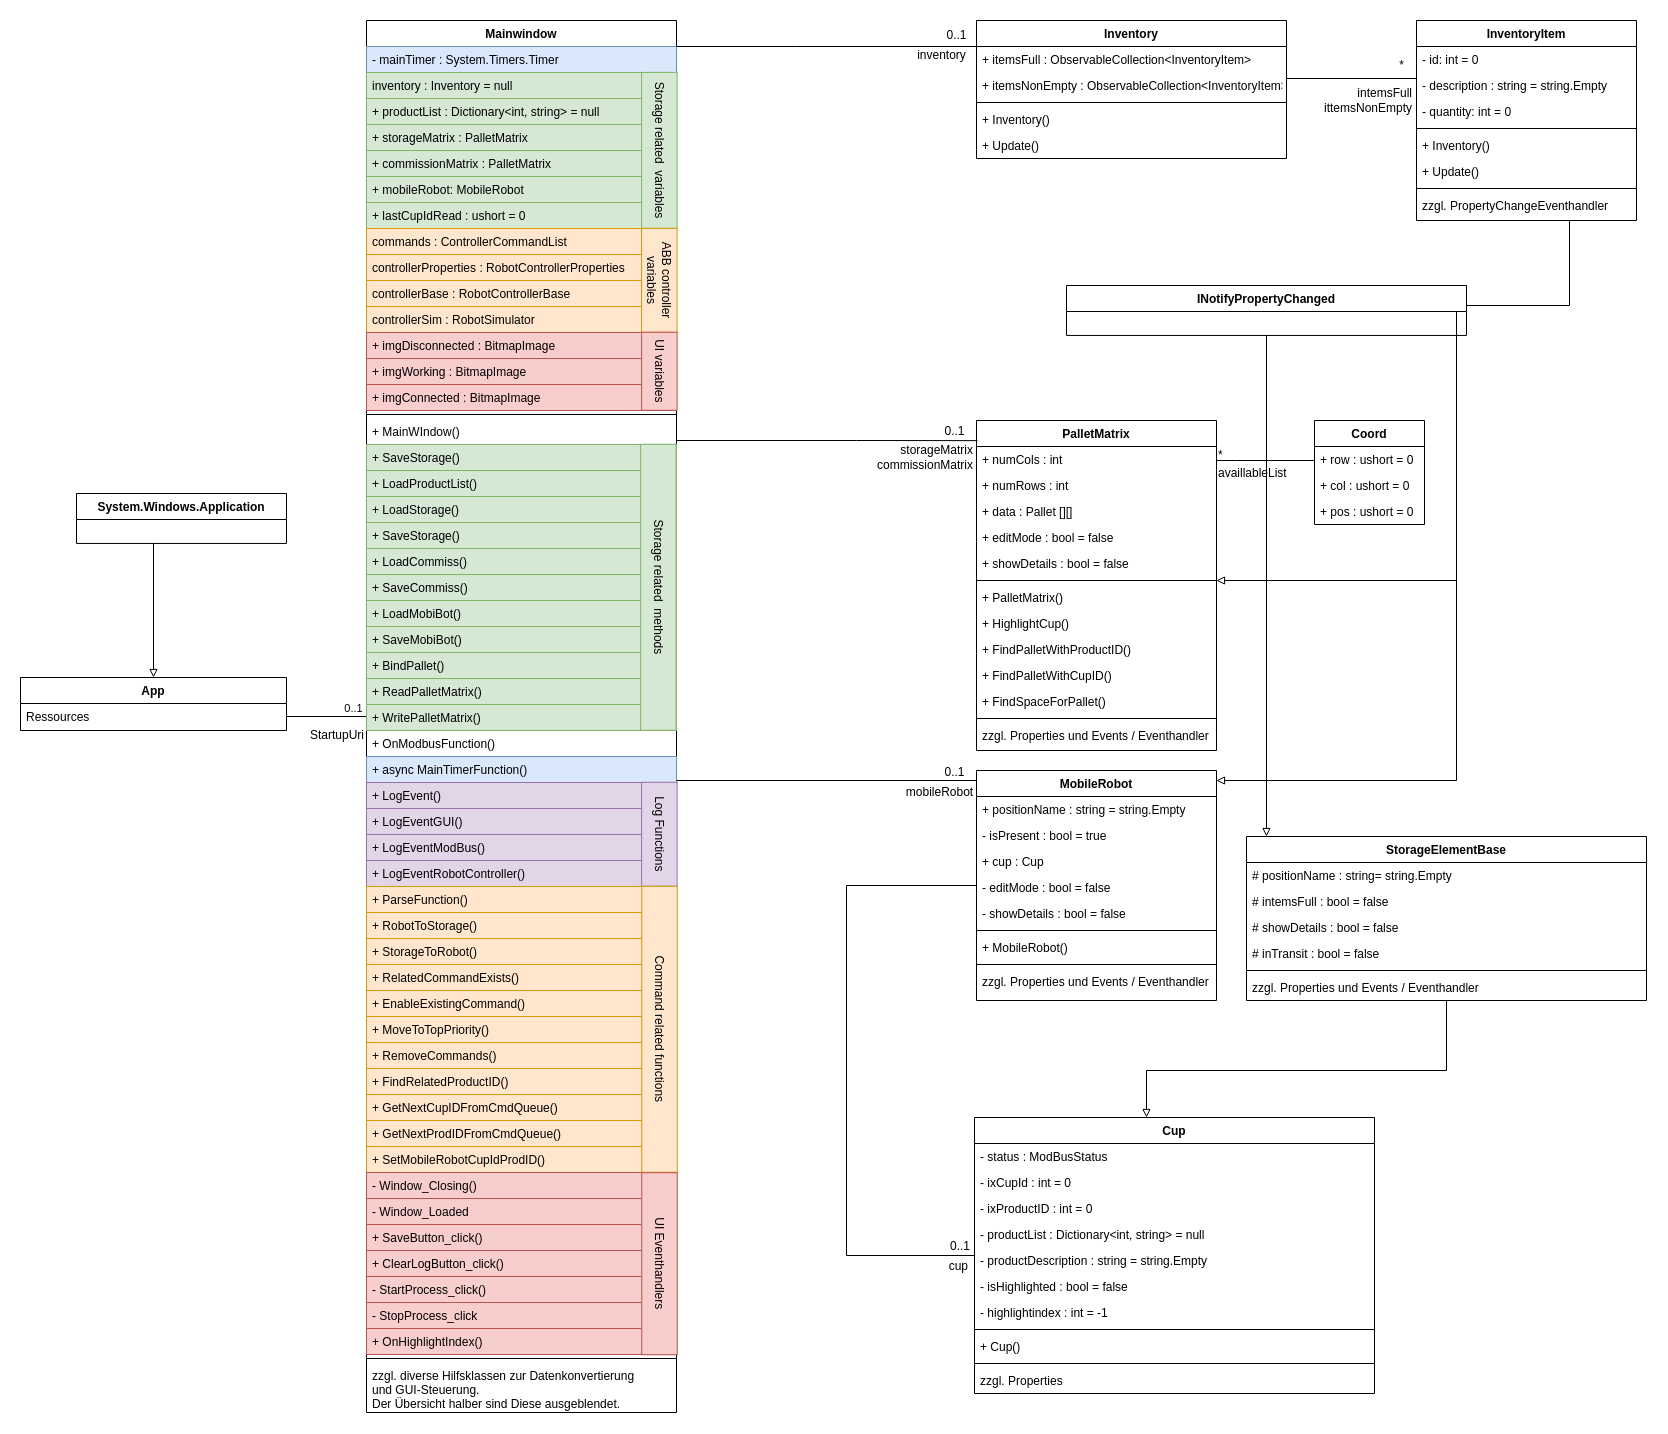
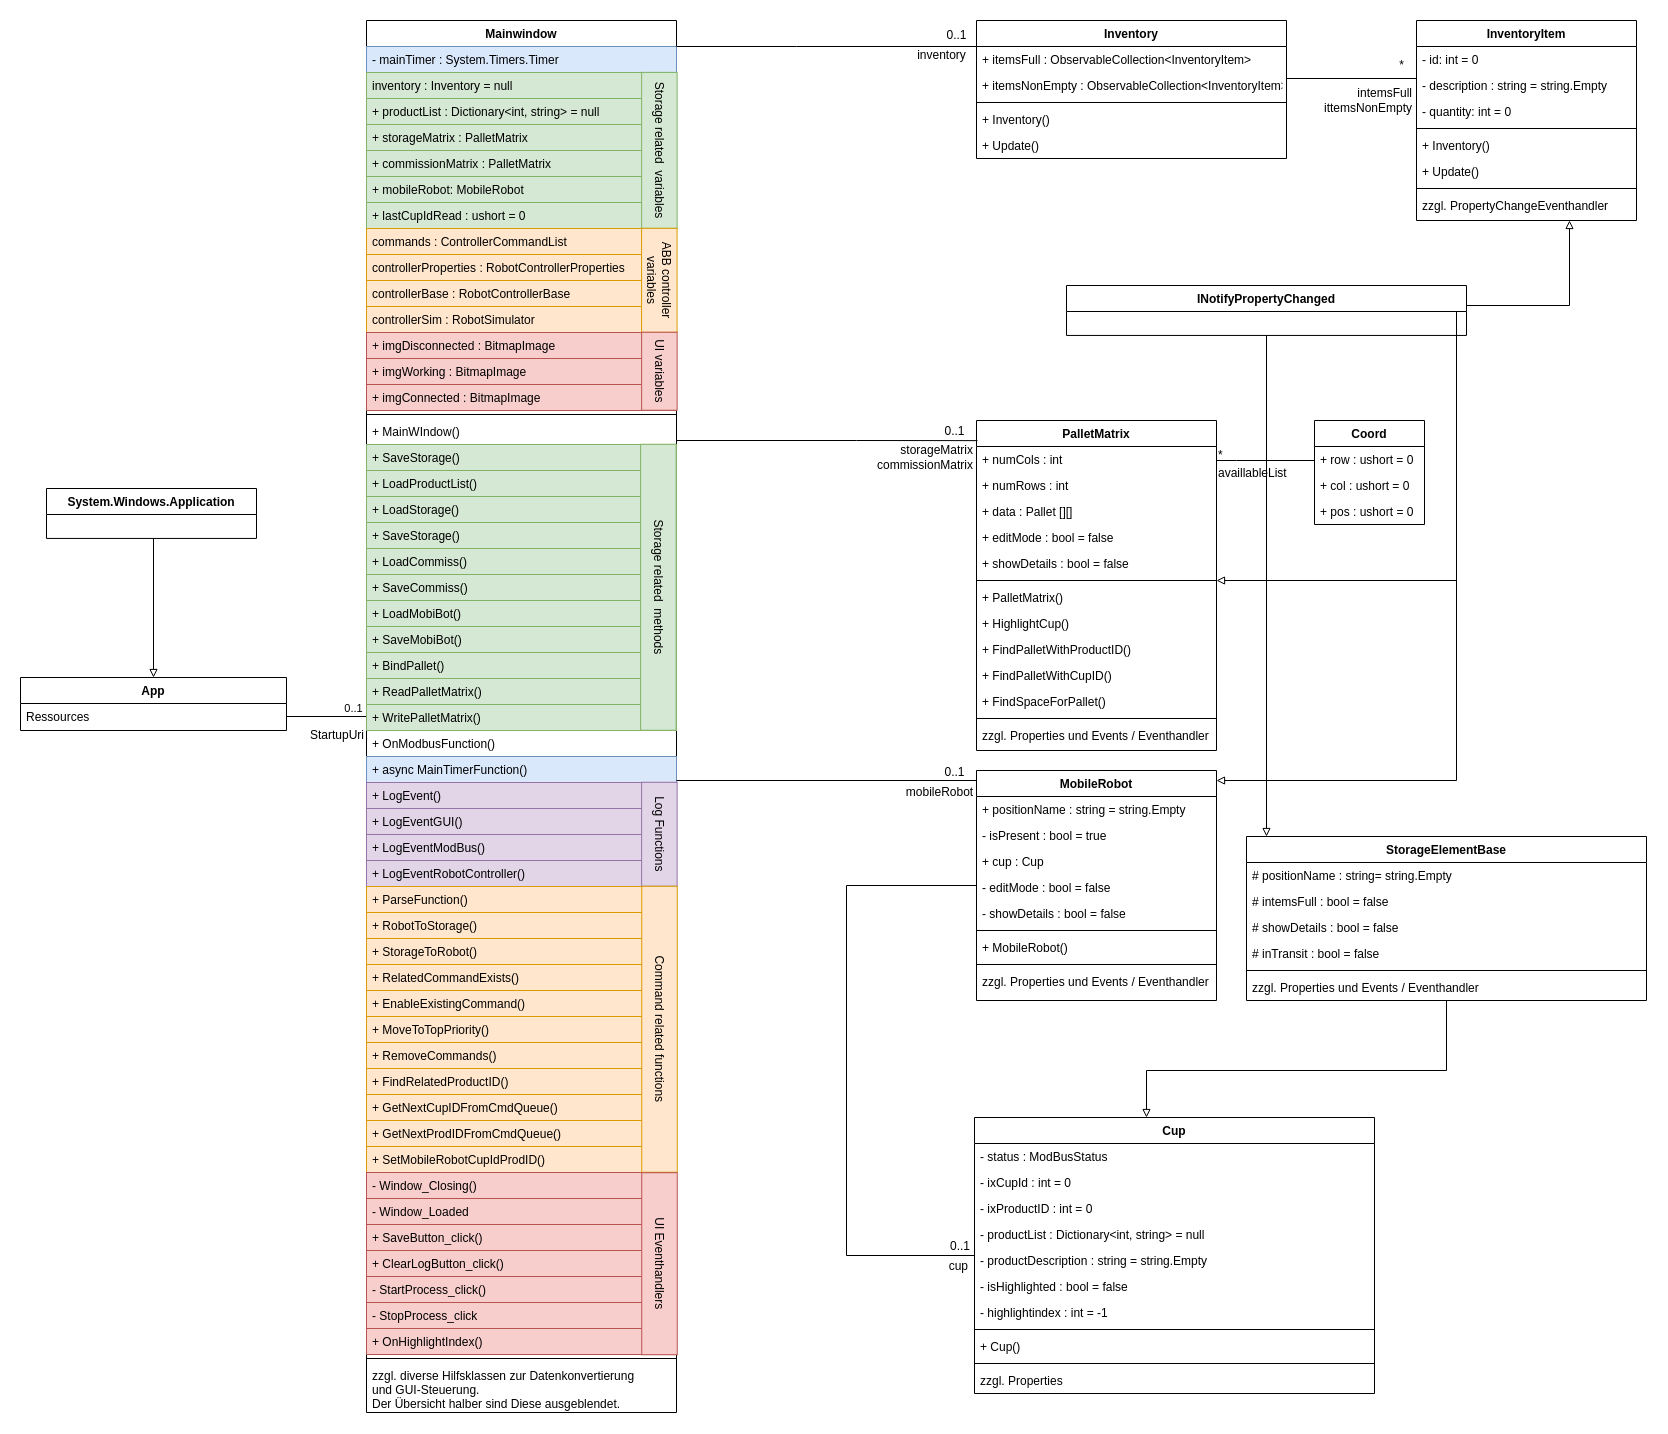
(1570, 227) -> (1570, 230)
(182, 518) -> (152, 513)
